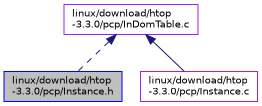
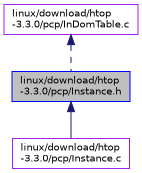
(169, 57) -> (71, 125)
